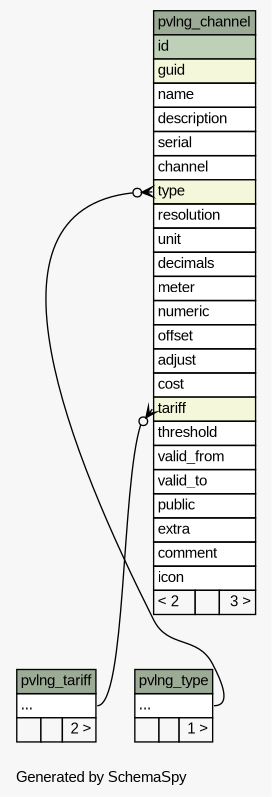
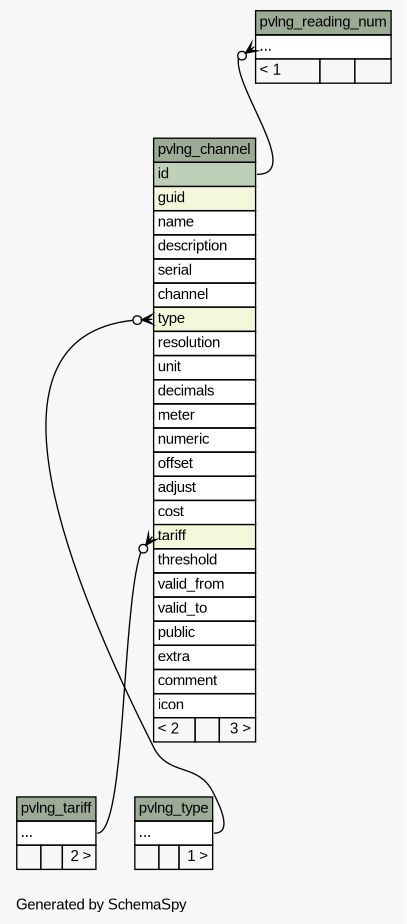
none -> (323, 47)
